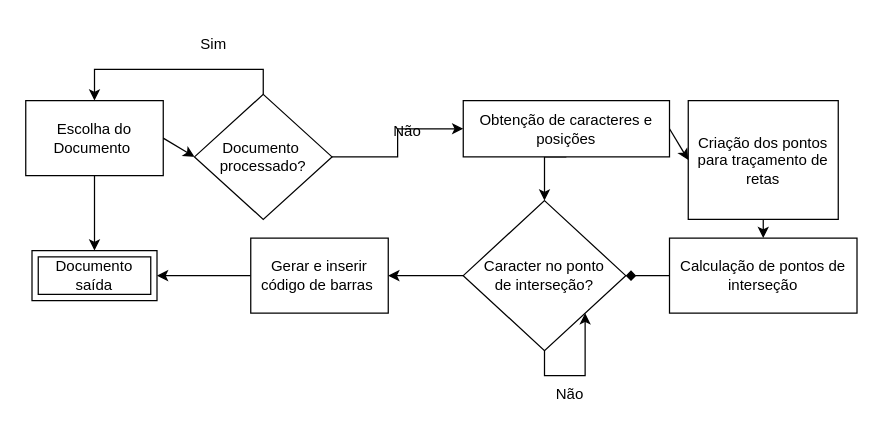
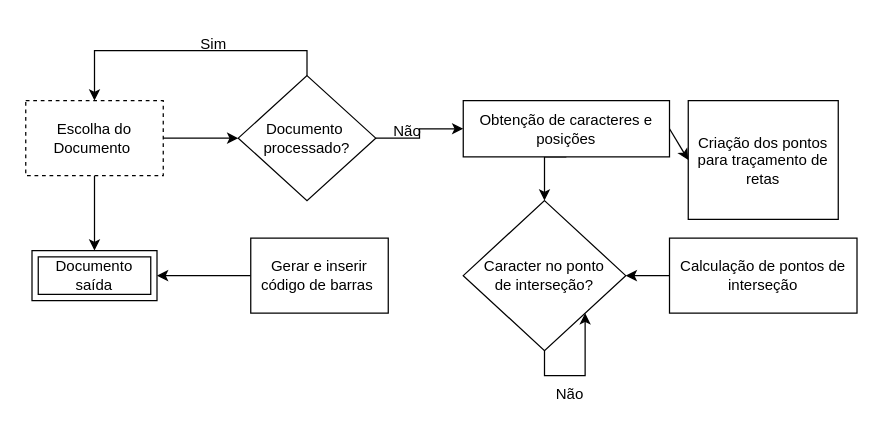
(94, 138) -> (94, 138)
(263, 157) -> (307, 138)
(763, 225) -> none
(430, 276) -> none
(636, 276) -> (636, 276)
